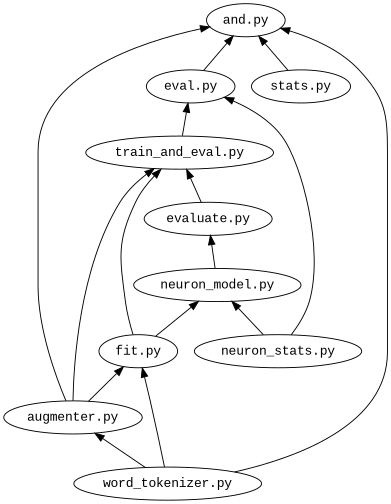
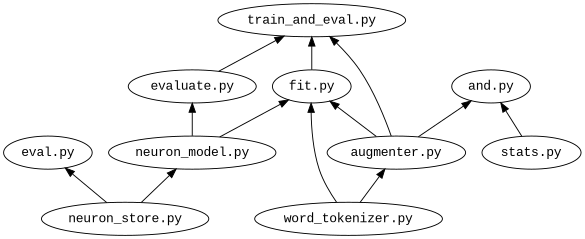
(215, 57) -> none
(184, 124) -> none
(387, 271) -> none
(173, 322) -> (250, 121)
(278, 351) -> (125, 219)
